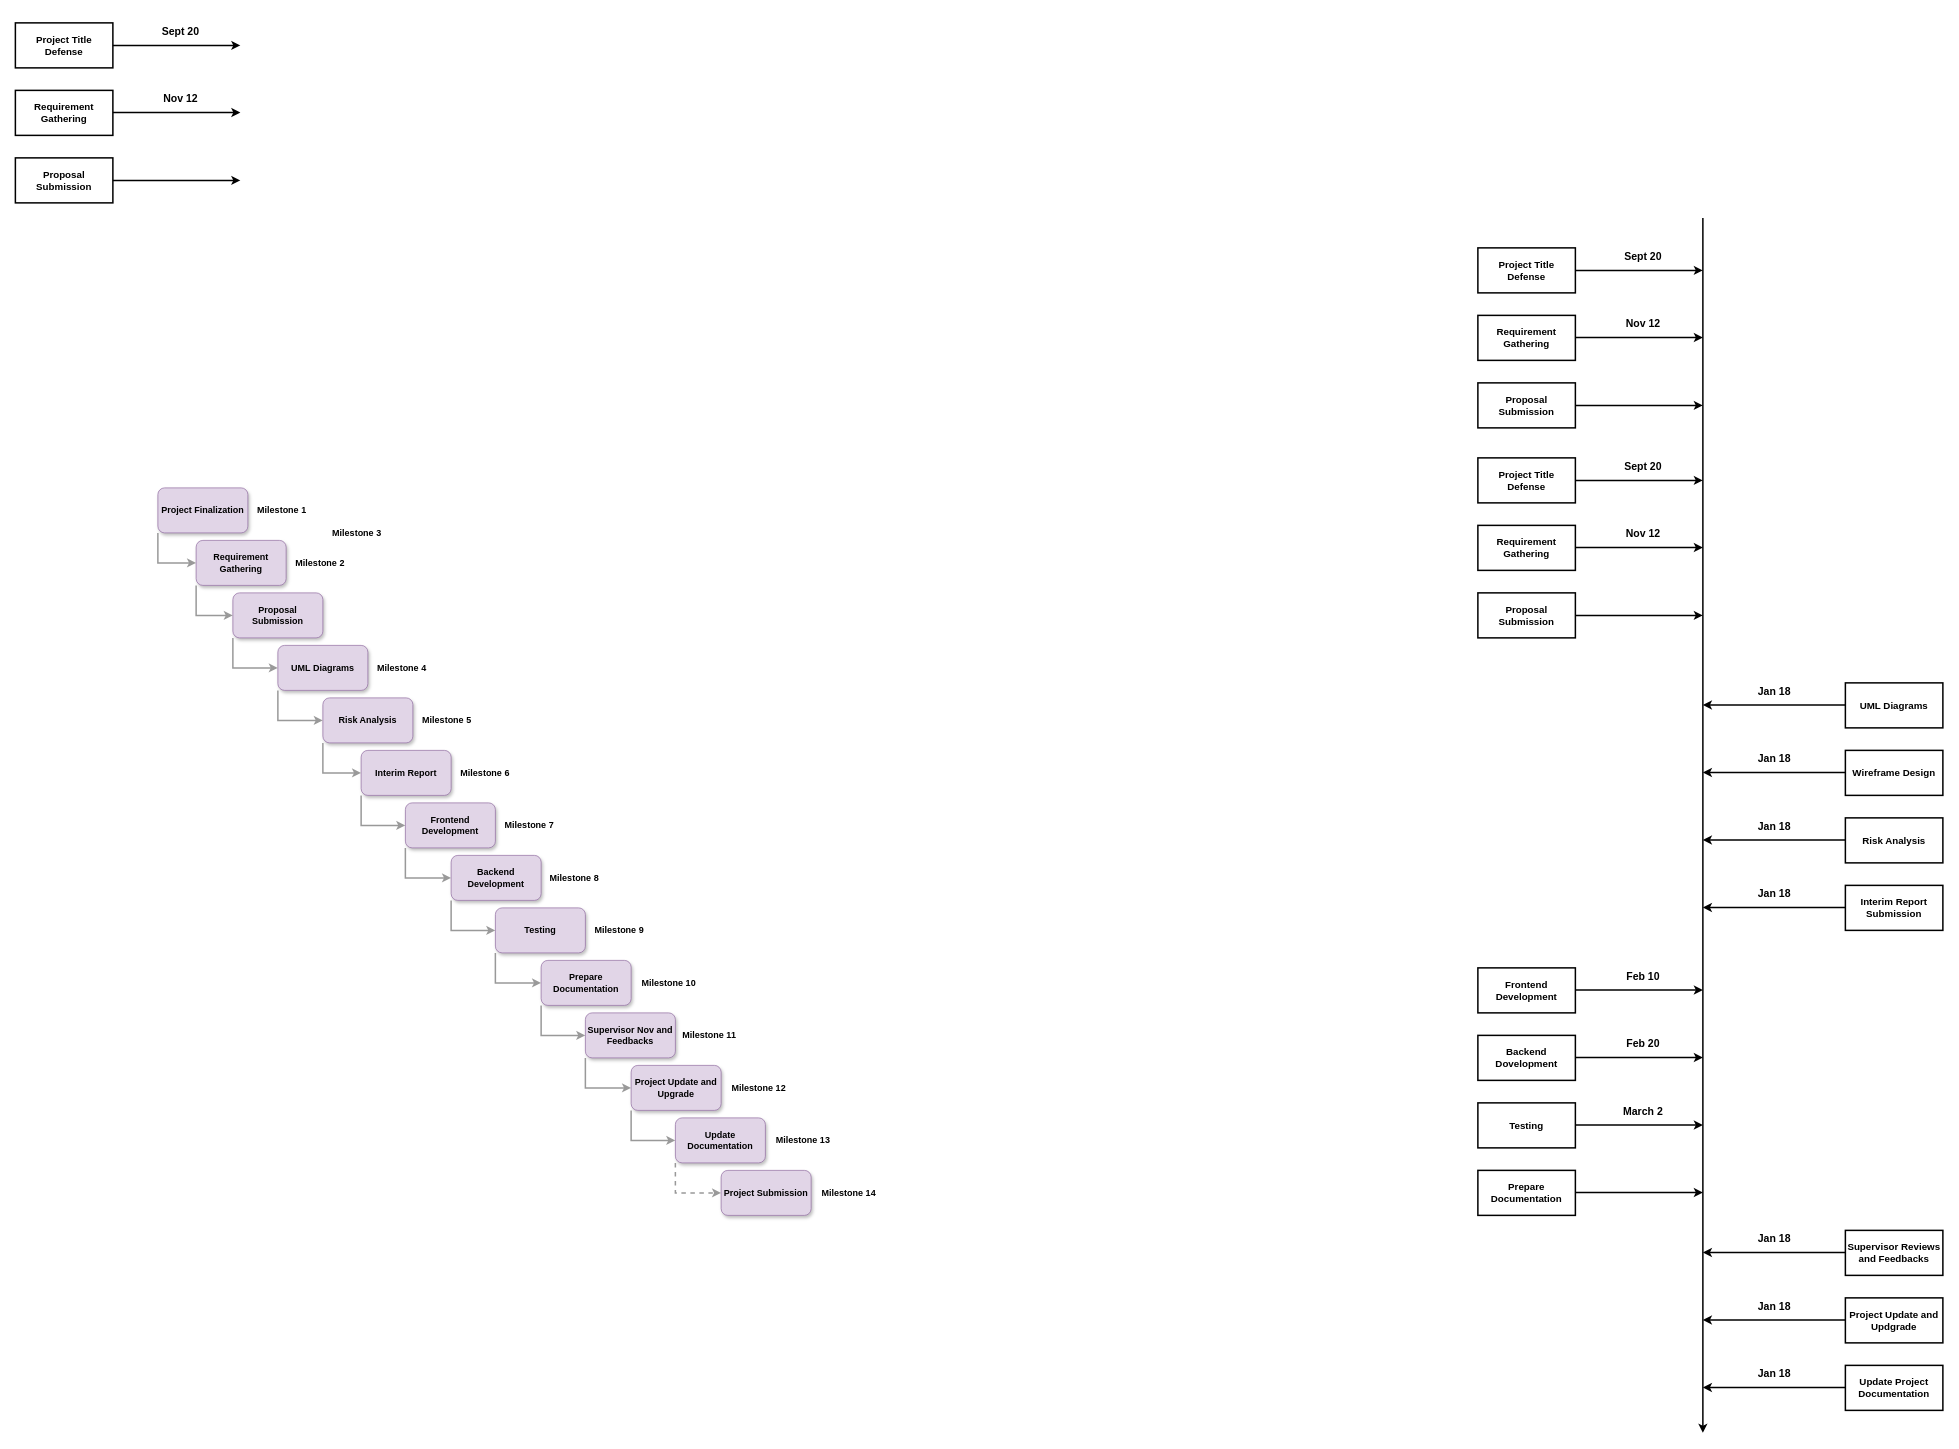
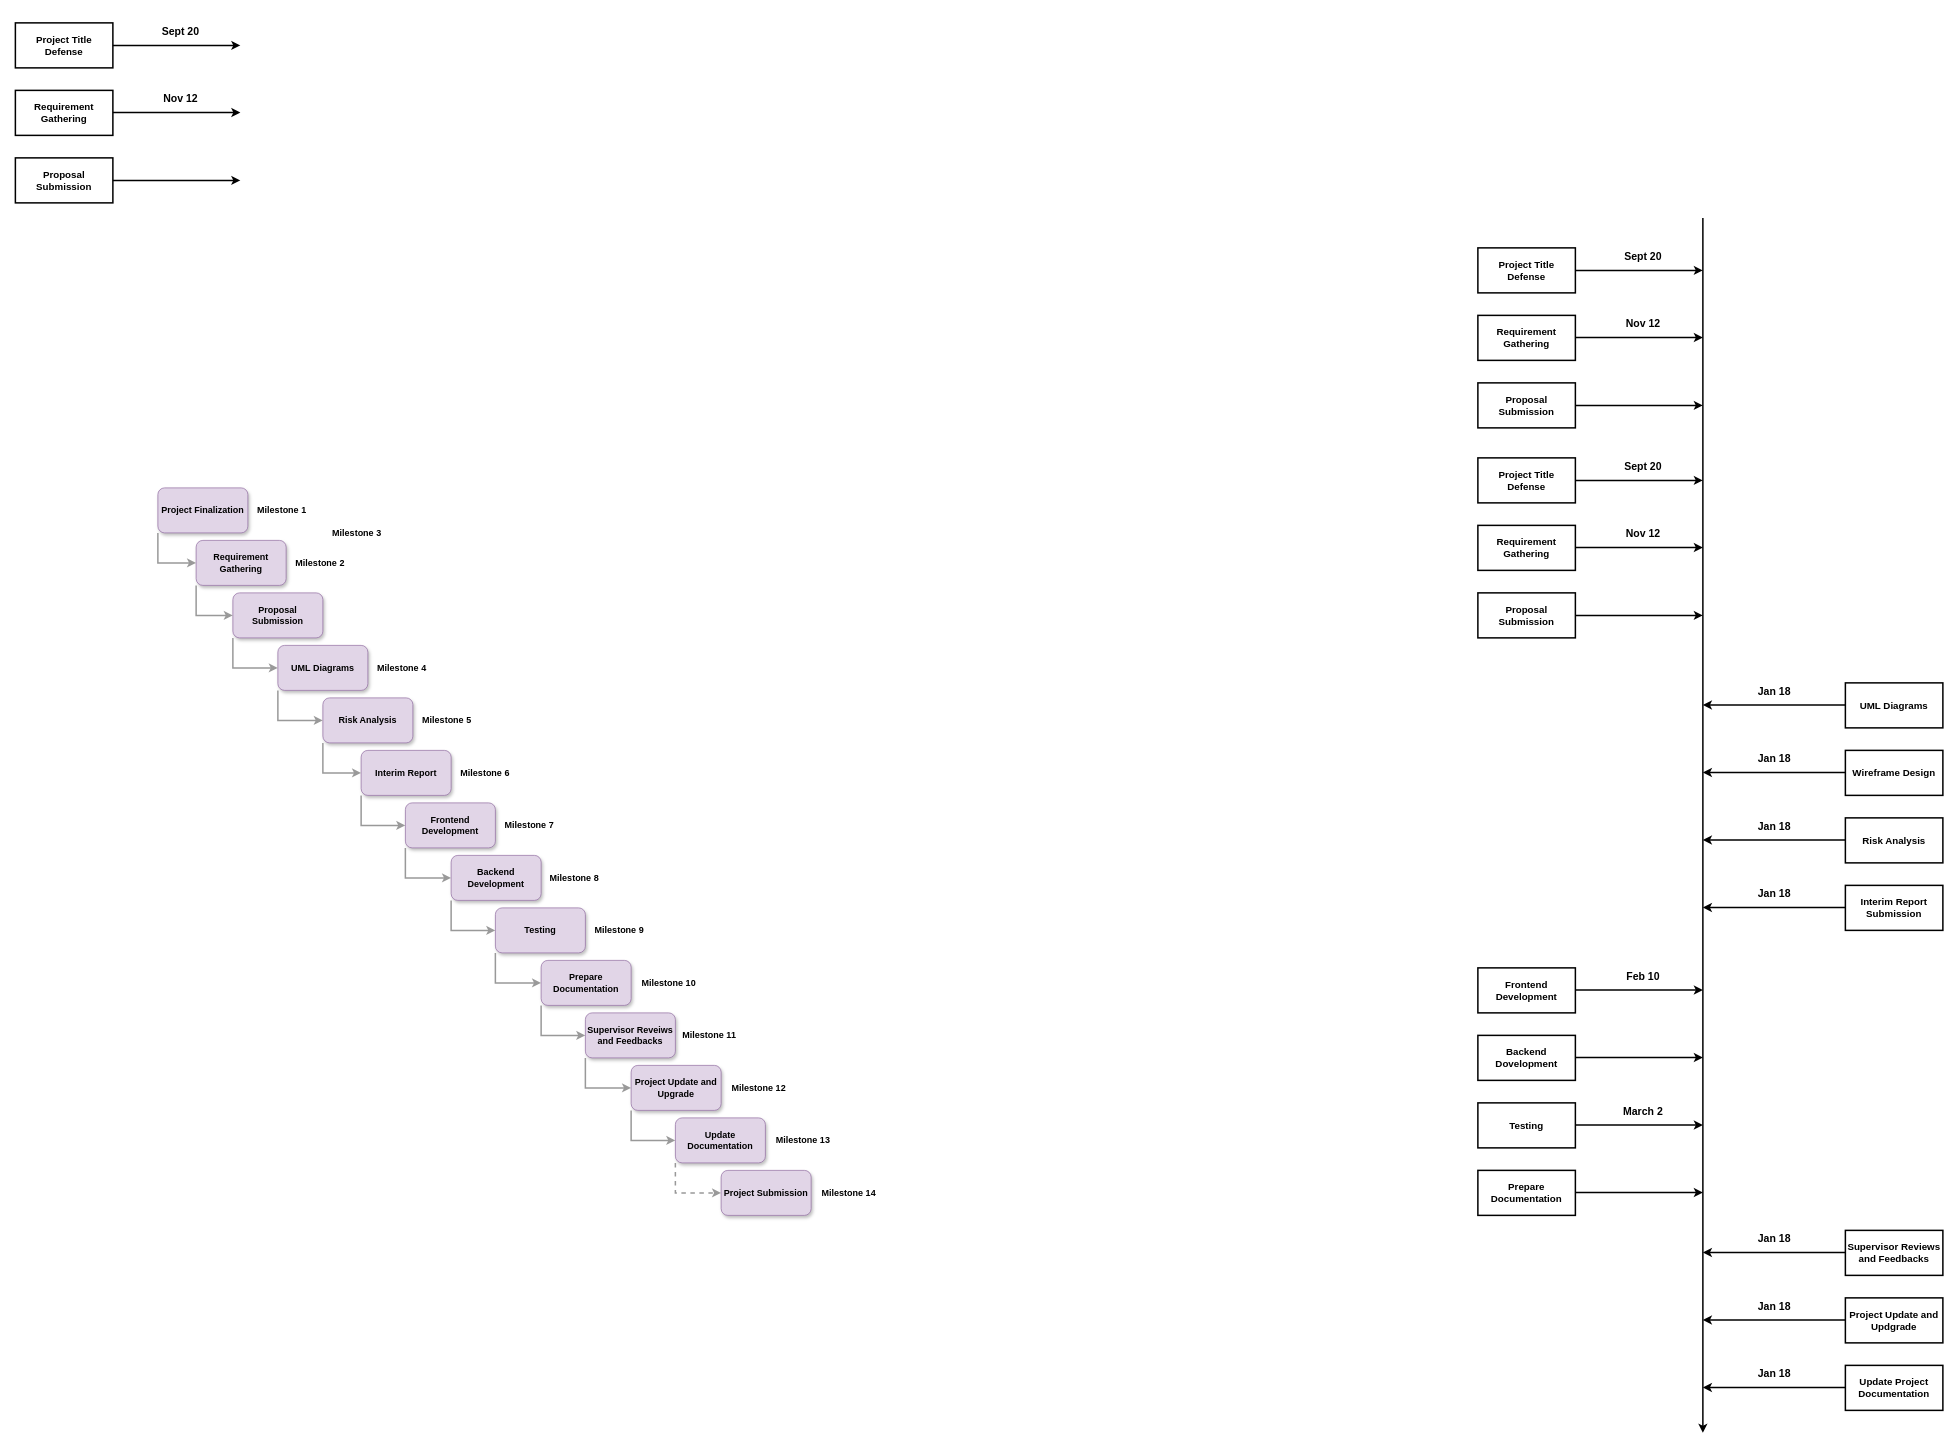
(630, 1035) -> (630, 1035)
(1643, 1043) -> none
